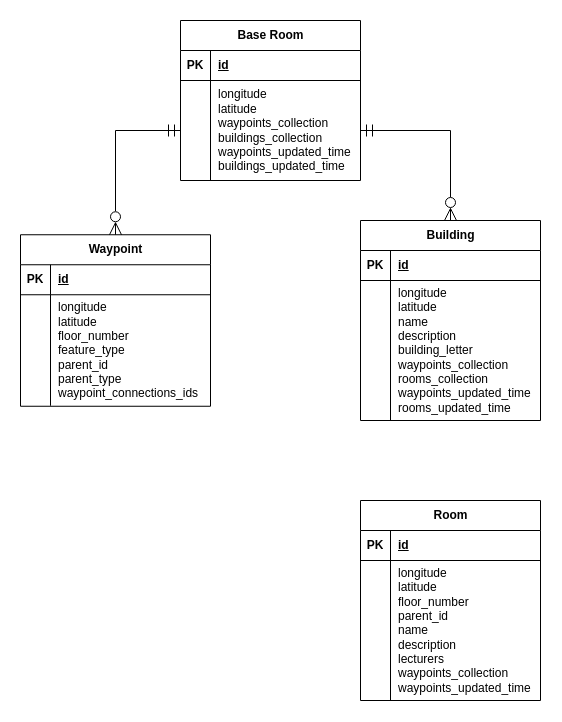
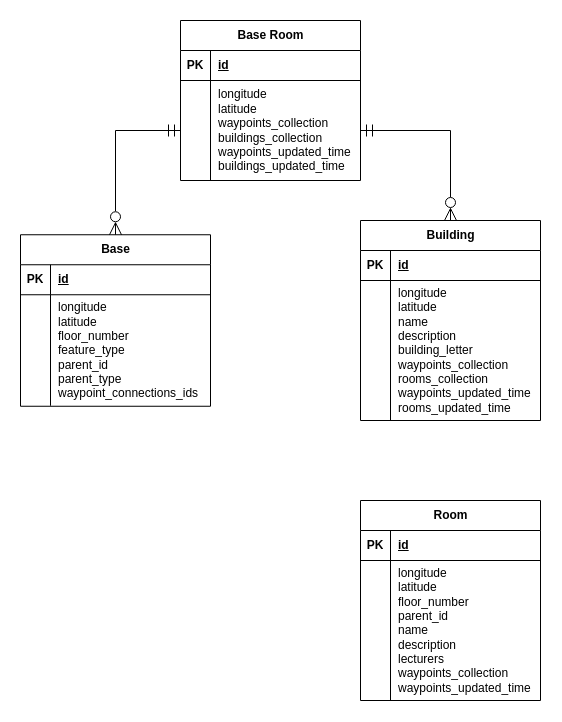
(116, 250) -> (116, 250)
